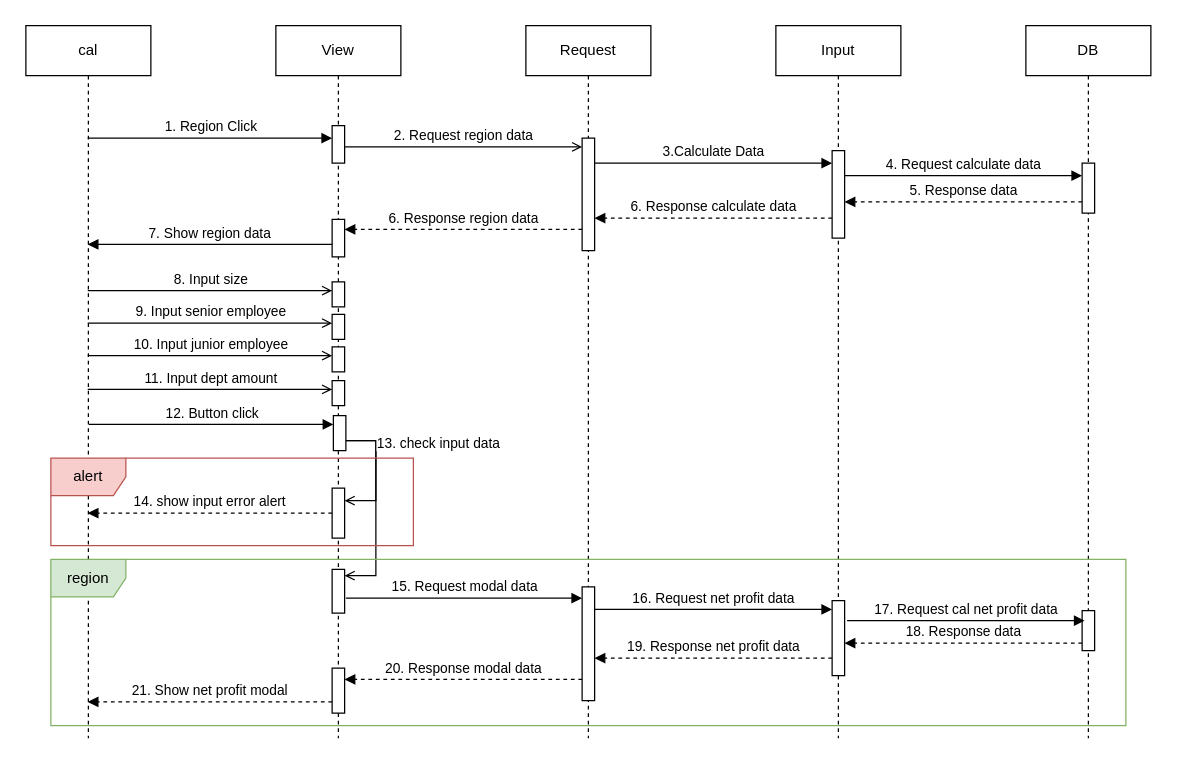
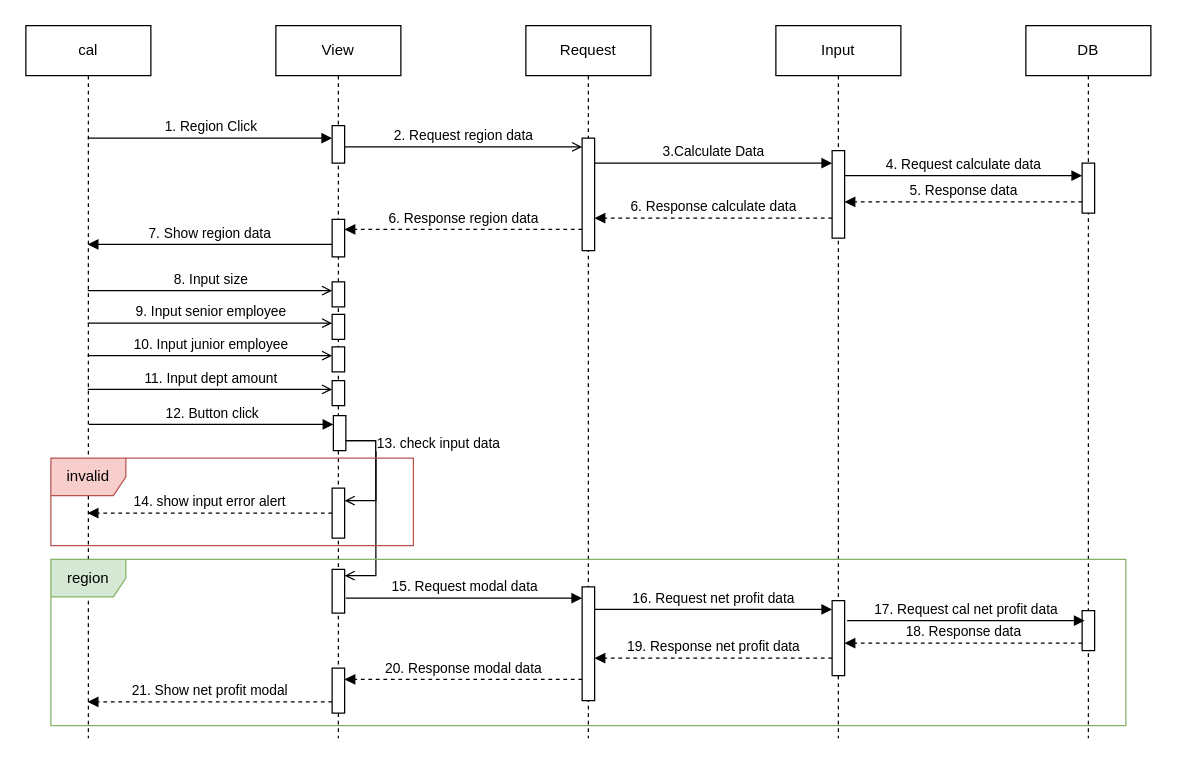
(88, 477) -> (88, 477)
